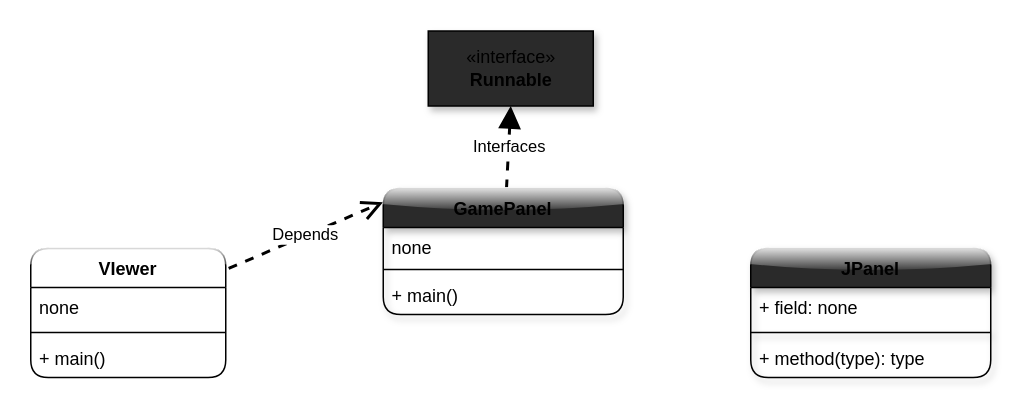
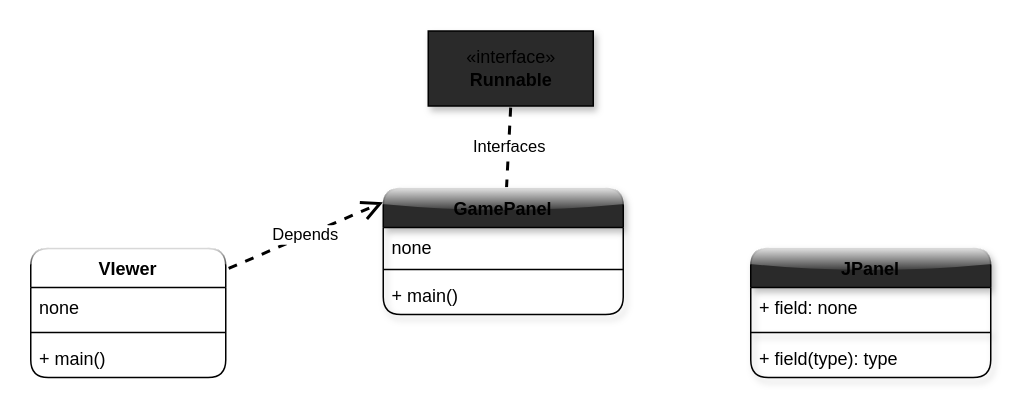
(510, 129) -> (510, 119)
(853, 359) -> (843, 359)
